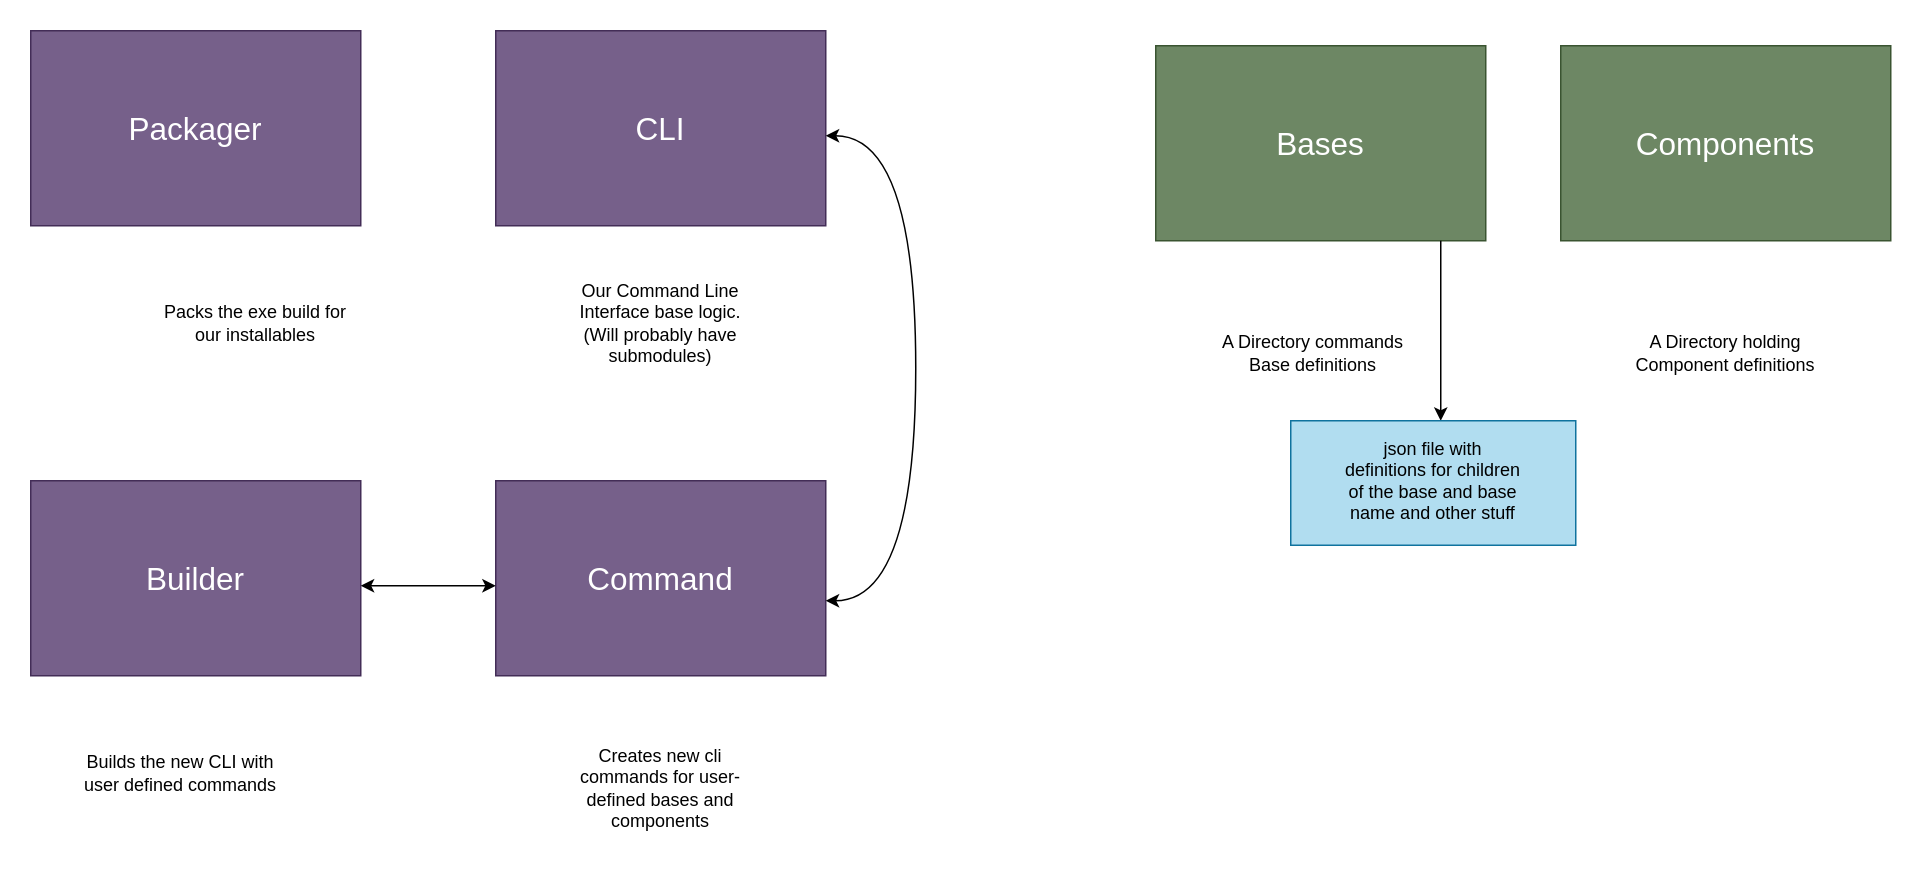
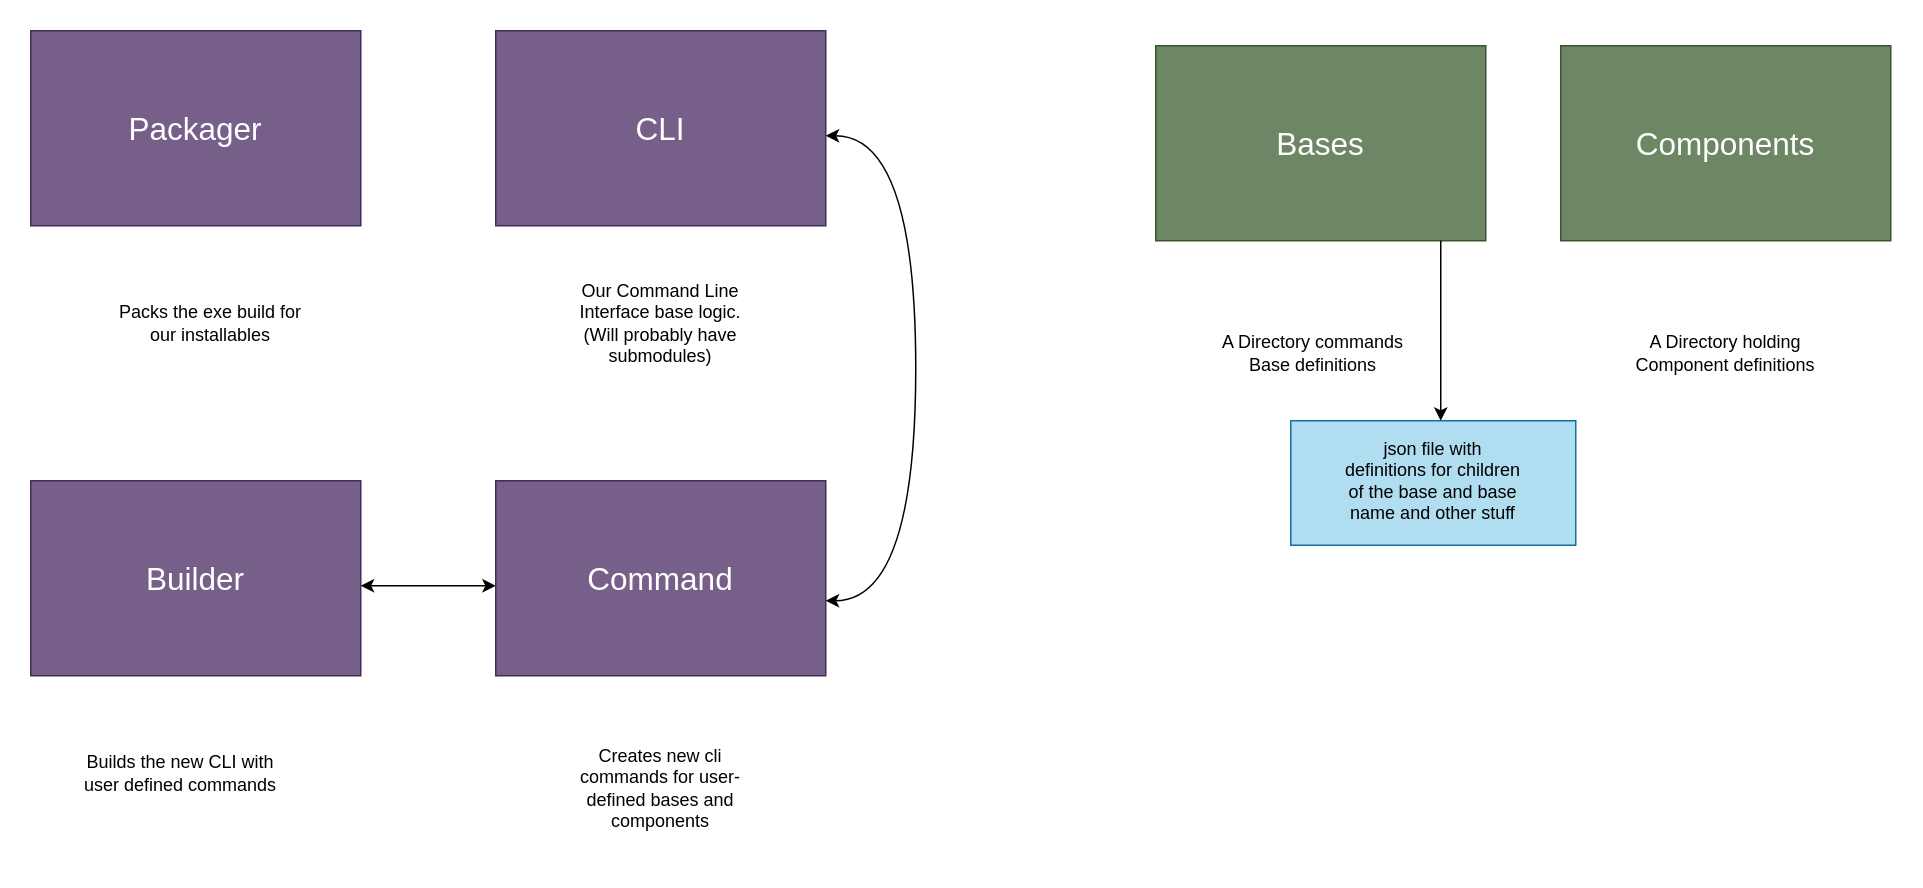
(256, 323) -> (211, 323)
